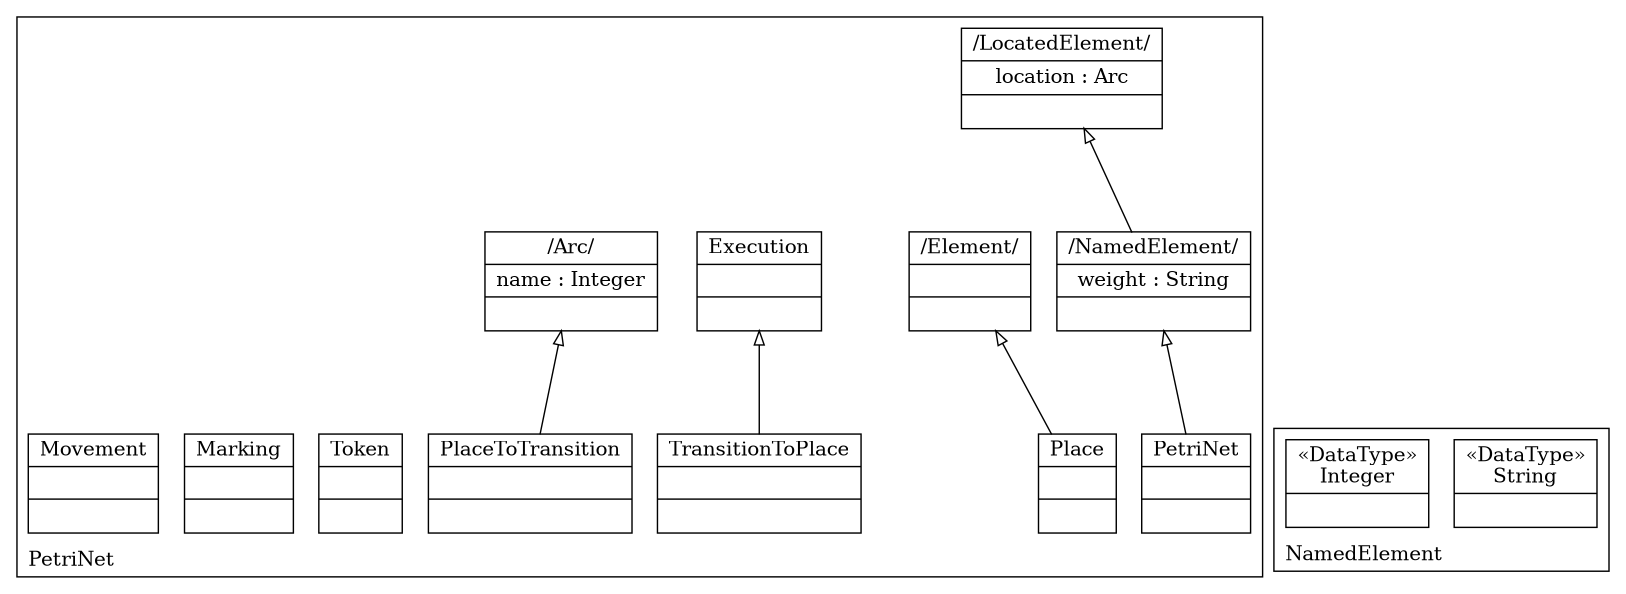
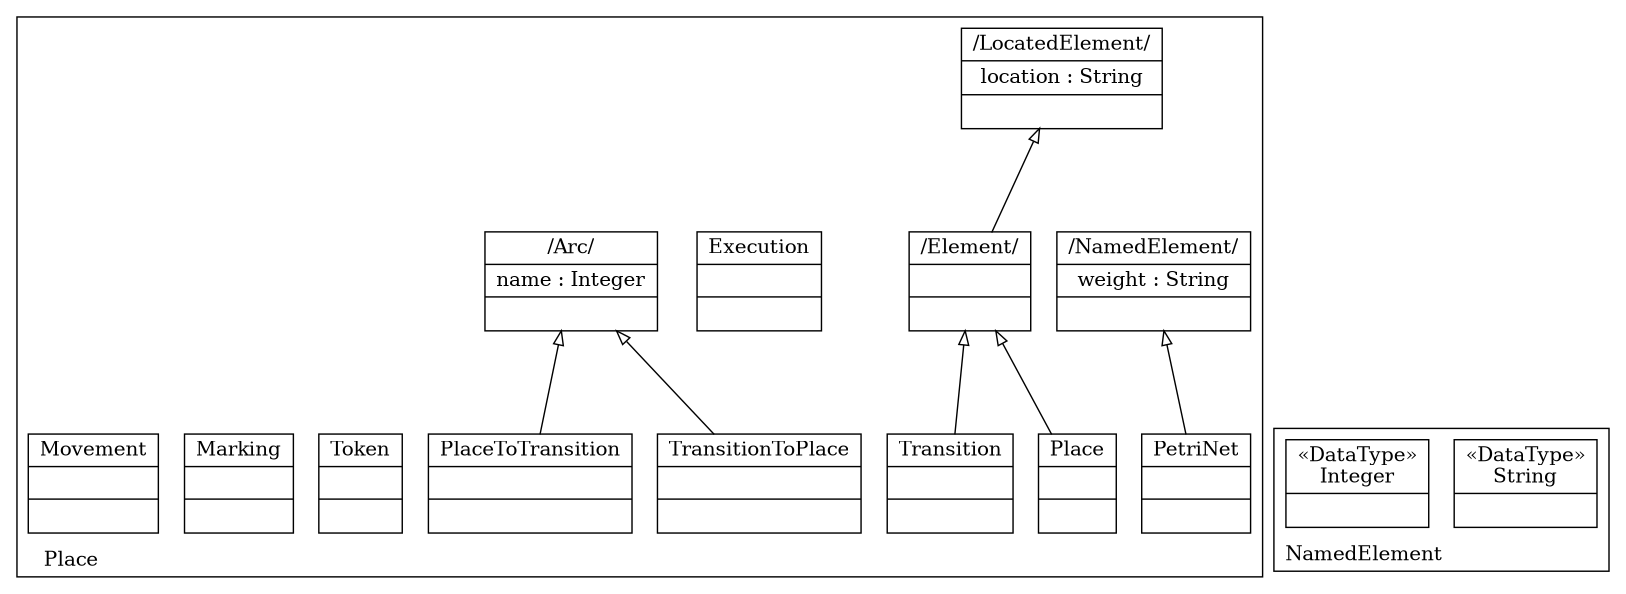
(1062, 77) -> (1062, 77)
(1111, 187) -> (1013, 187)
(759, 390) -> (670, 388)
none -> (950, 484)
(71, 561) -> (71, 561)
